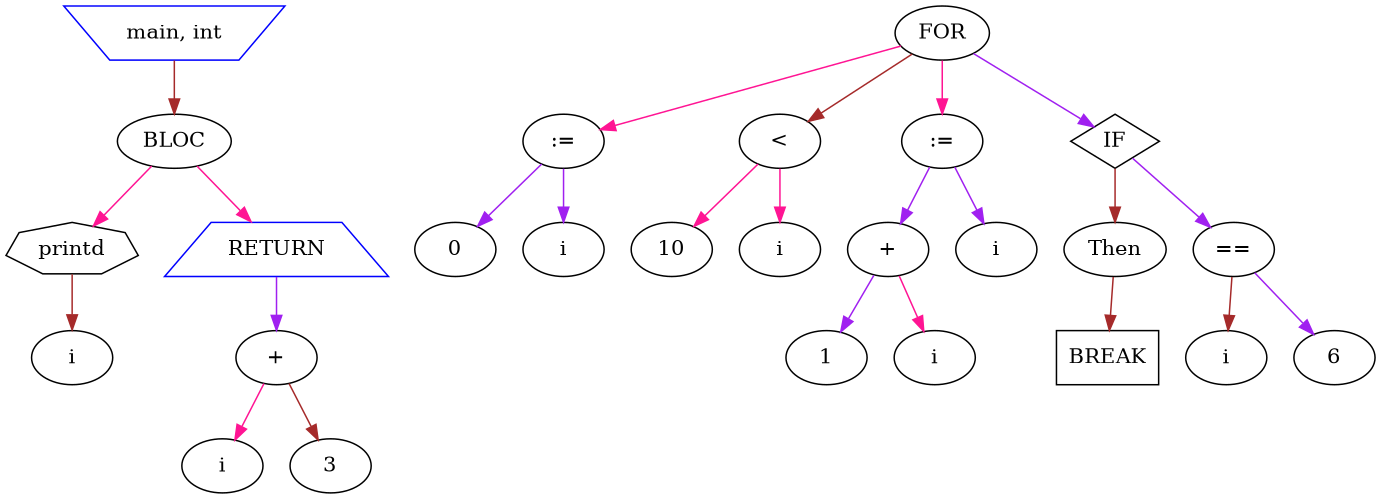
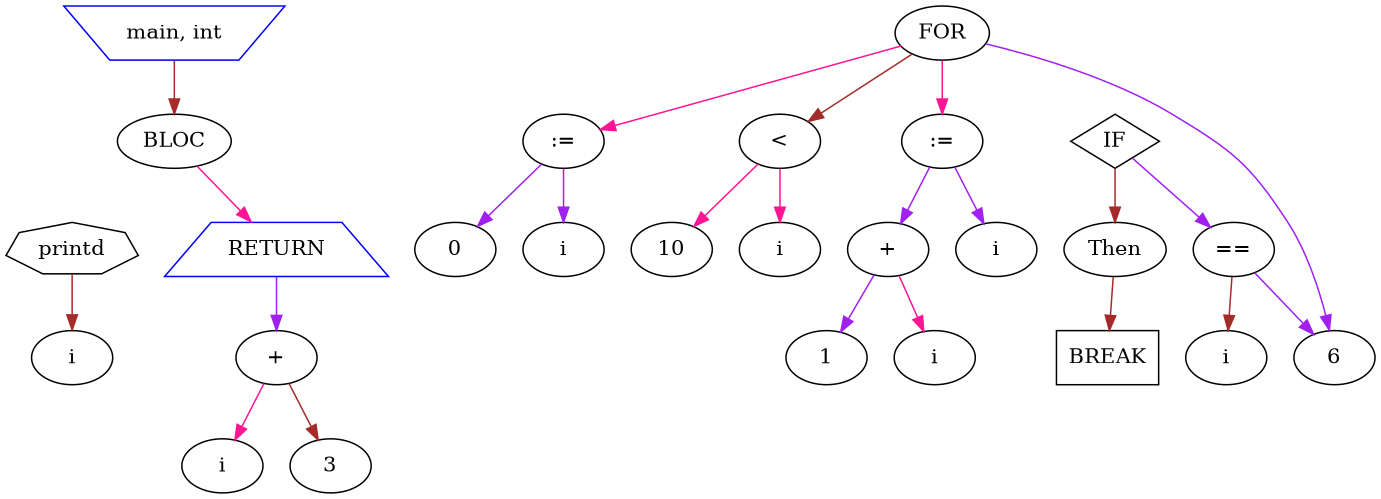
(1027, 86) -> (1198, 130)
(128, 191) -> none
